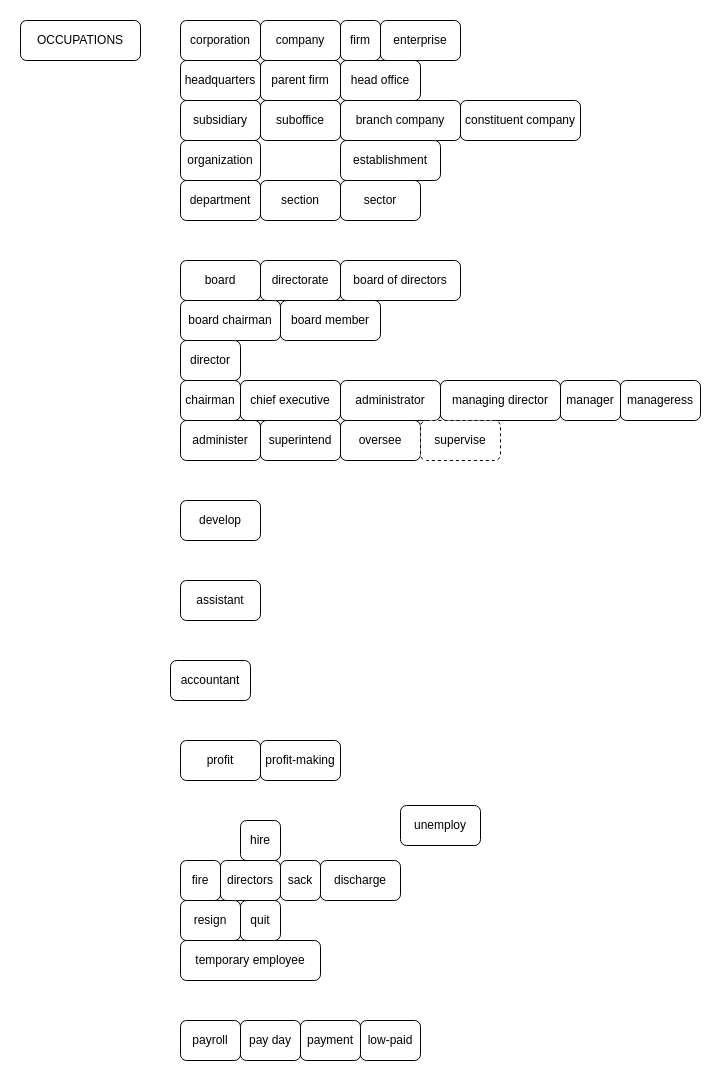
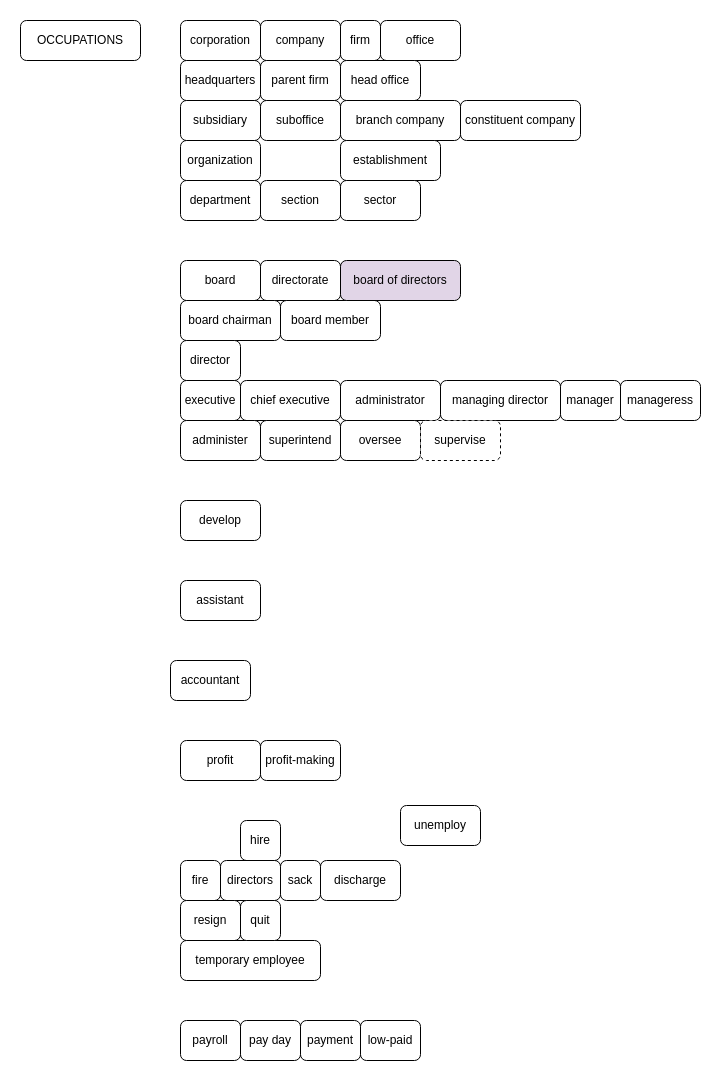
(421, 41) -> (421, 41)
(401, 281) -> (401, 281)
(211, 401) -> (211, 401)
